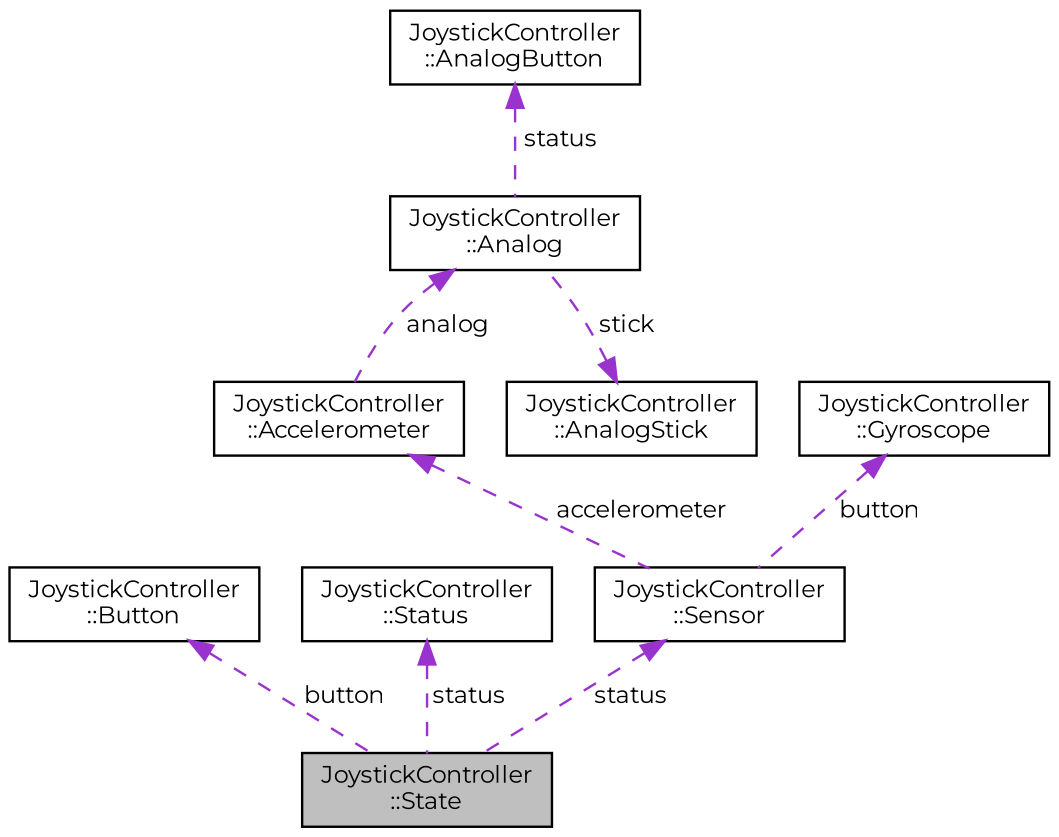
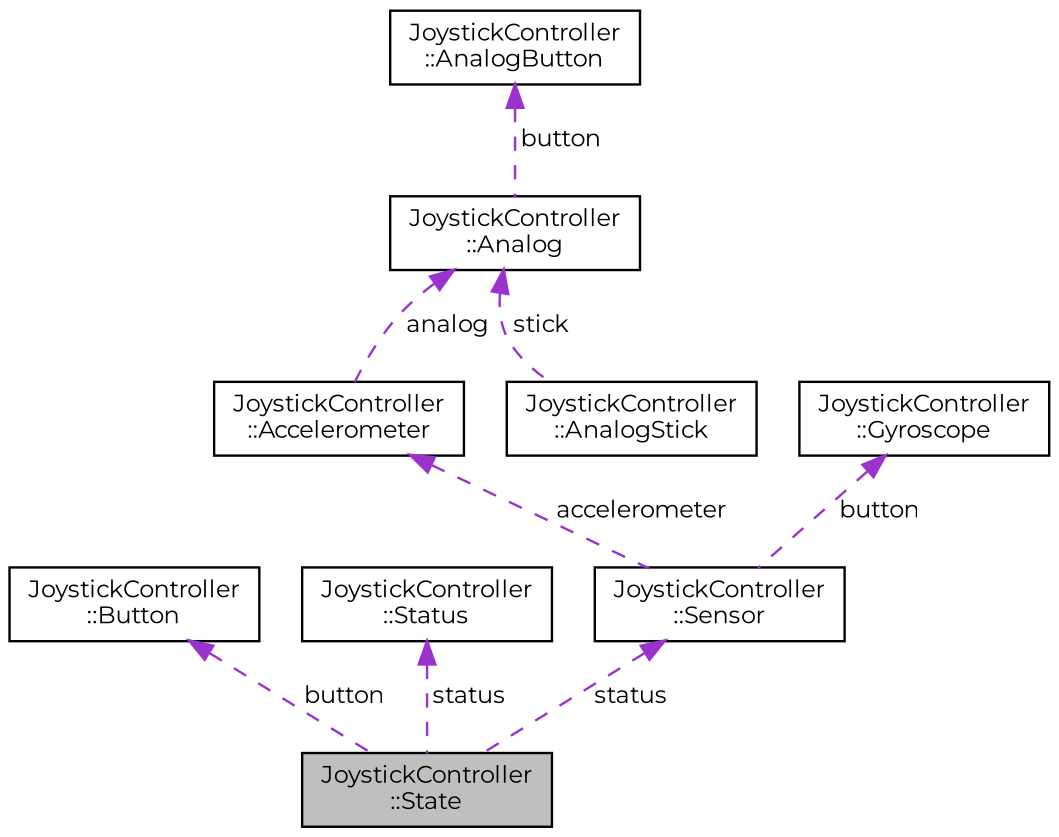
(559, 140) -> (559, 140)
(579, 313) -> (512, 346)
